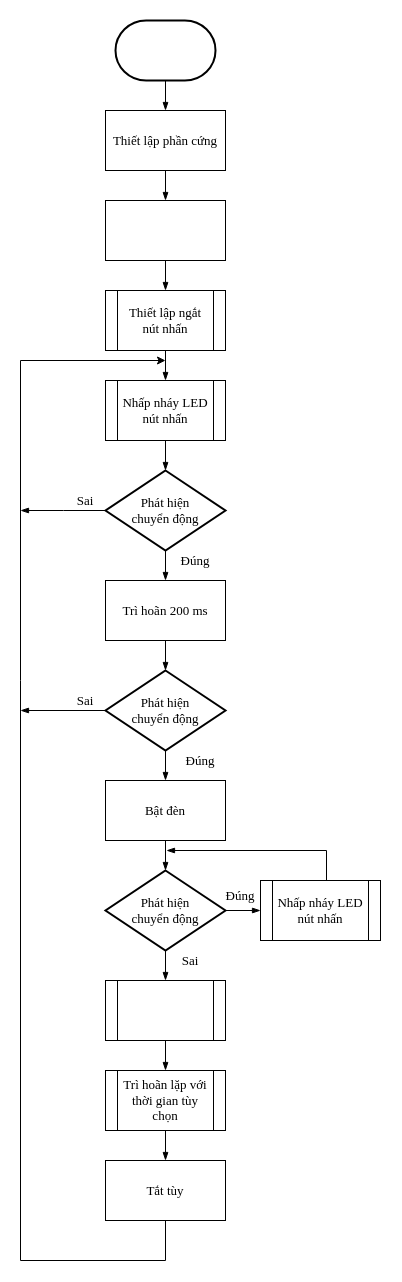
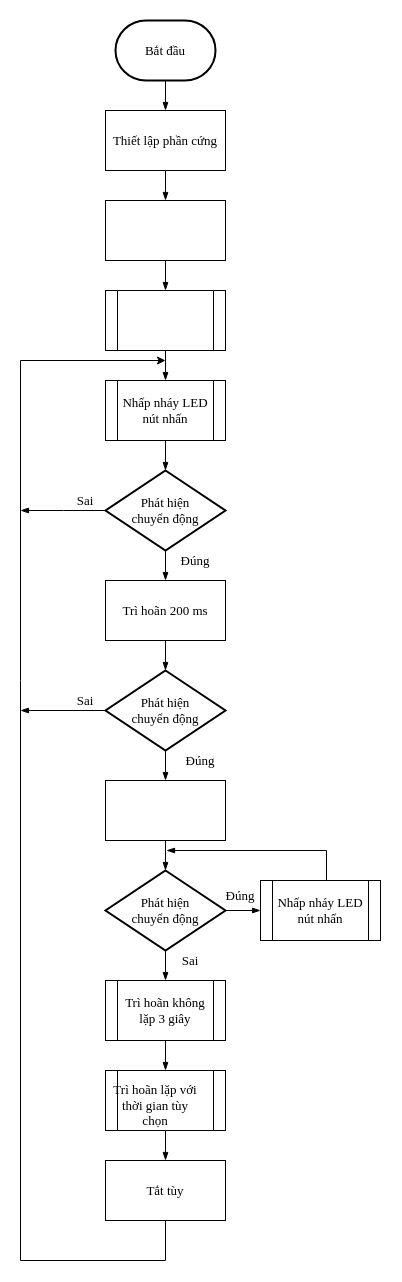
none -> (166, 51)
(166, 321) -> none
(166, 811) -> none
none -> (166, 1011)
(166, 1101) -> (156, 1106)
